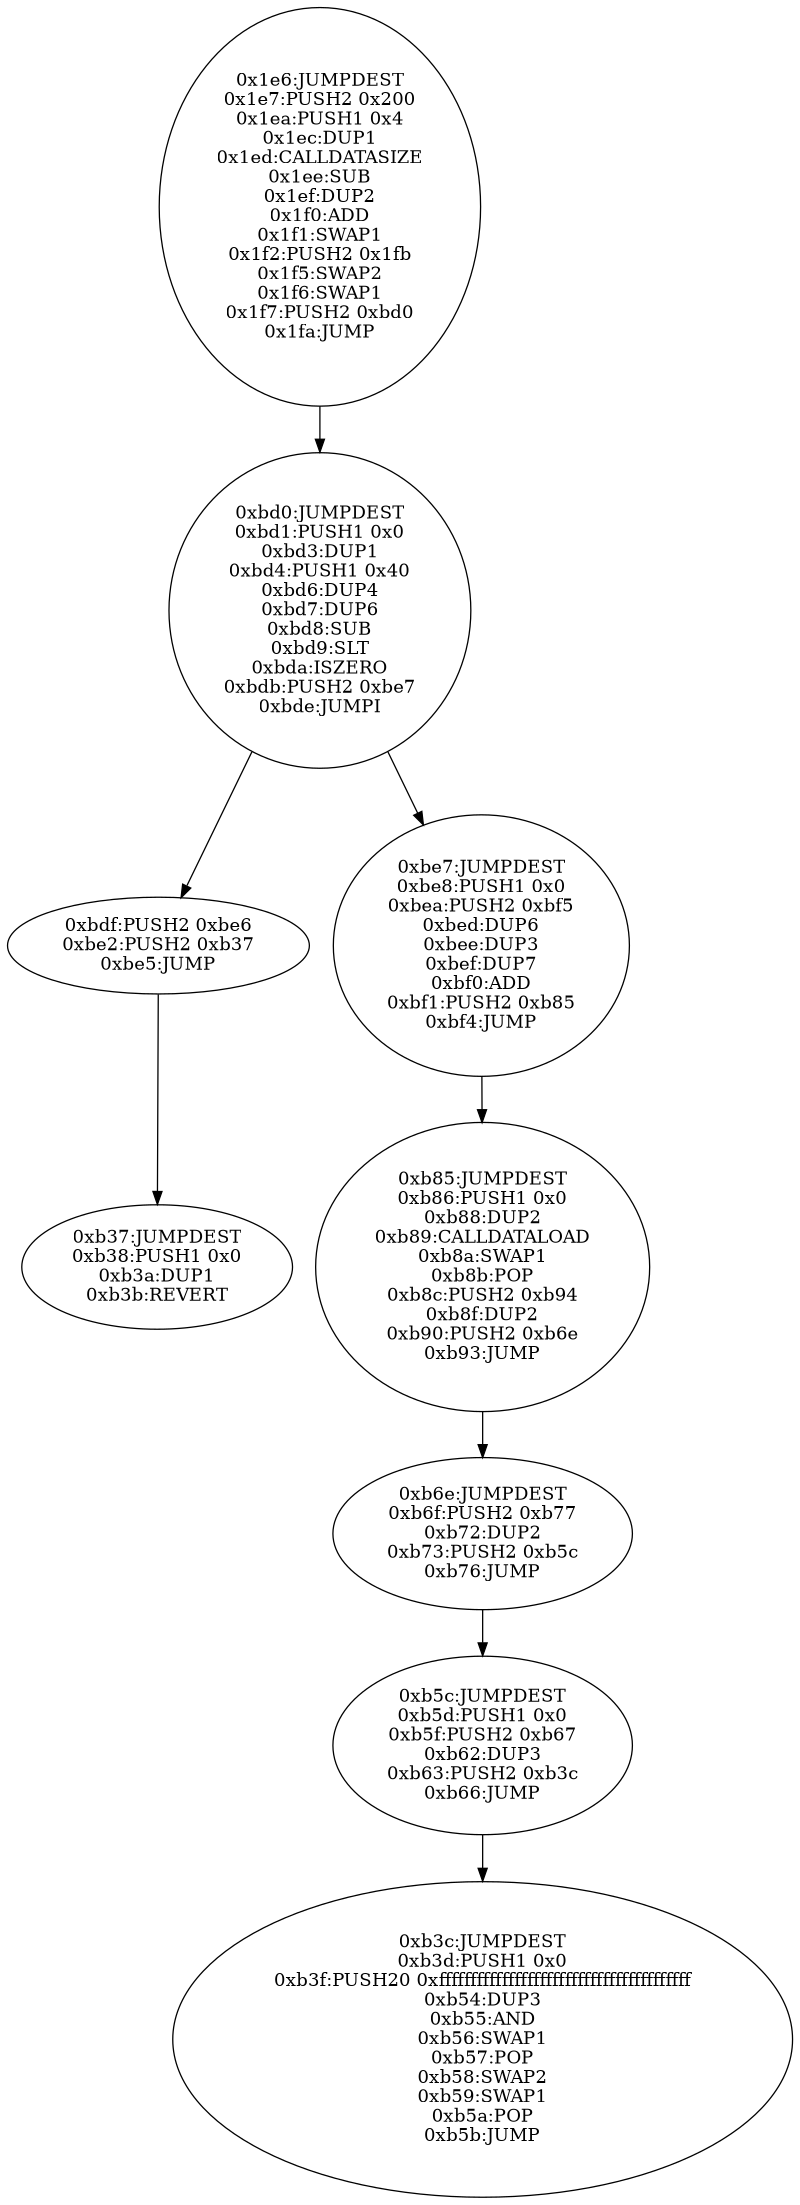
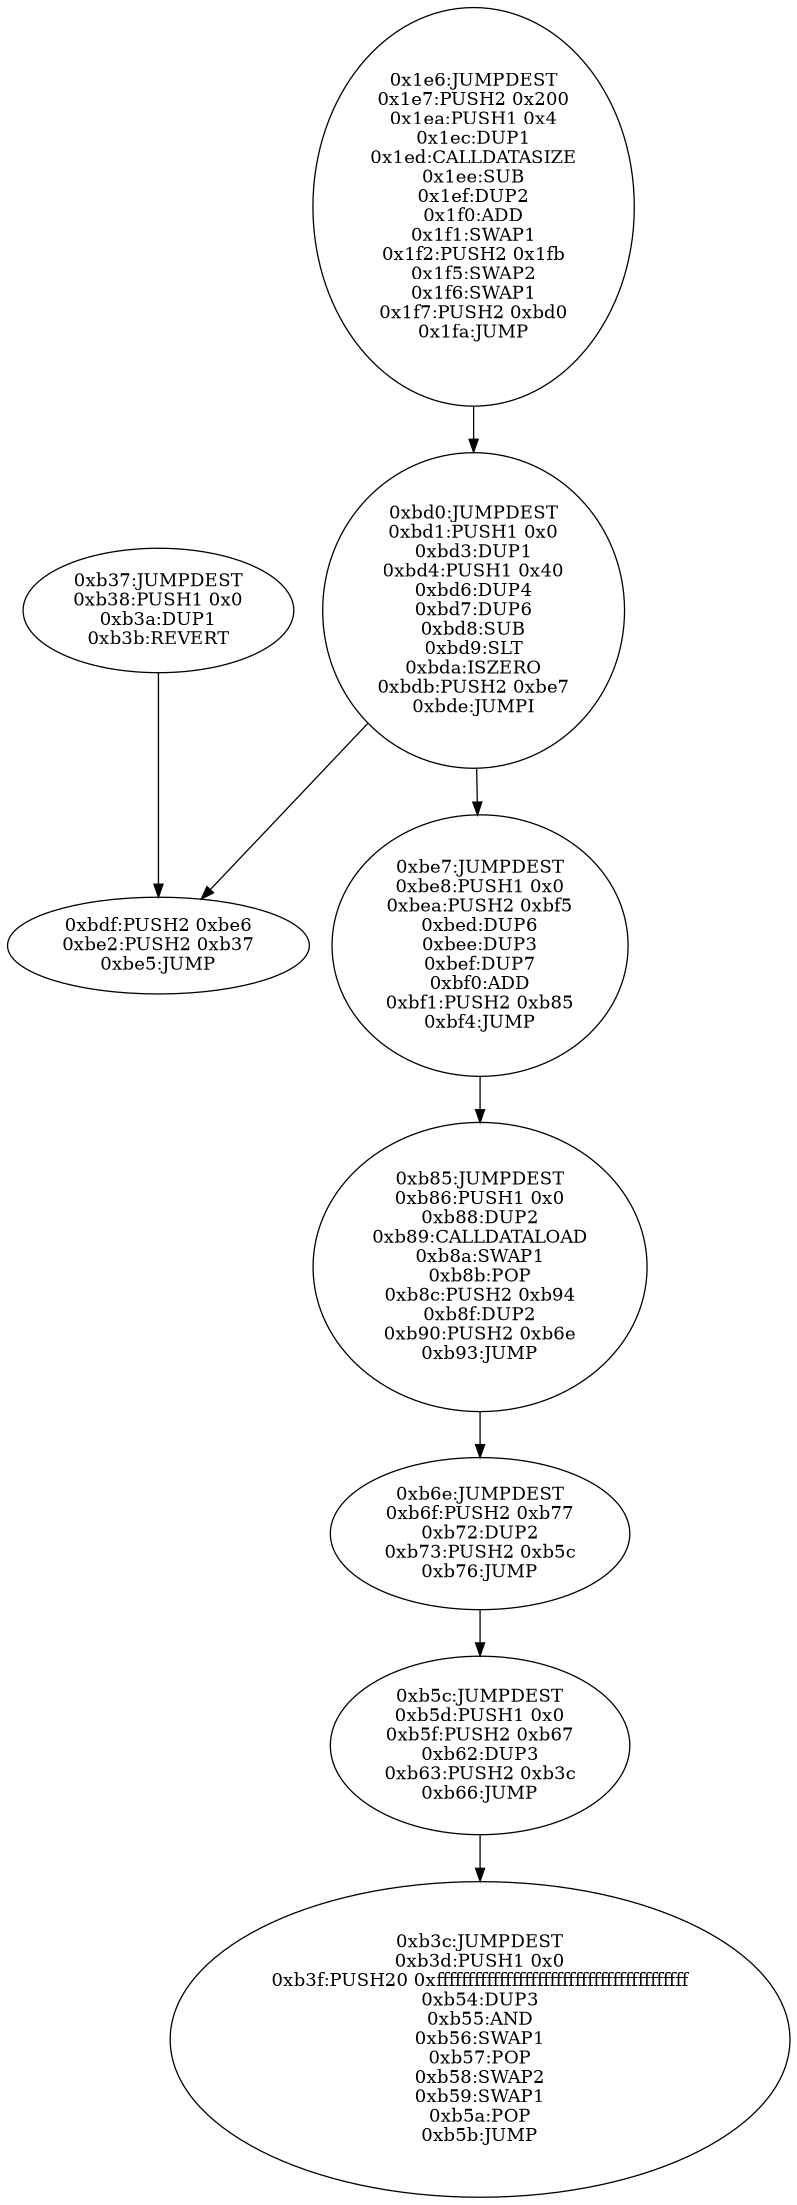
(158, 1093) -> (158, 778)
